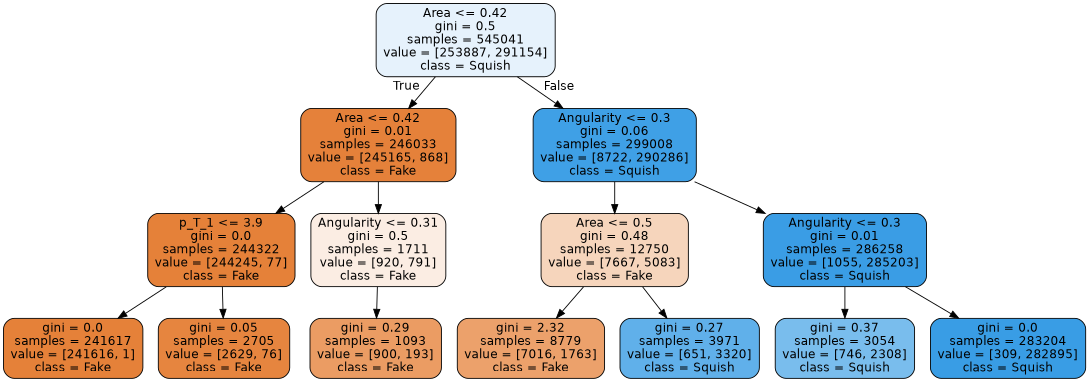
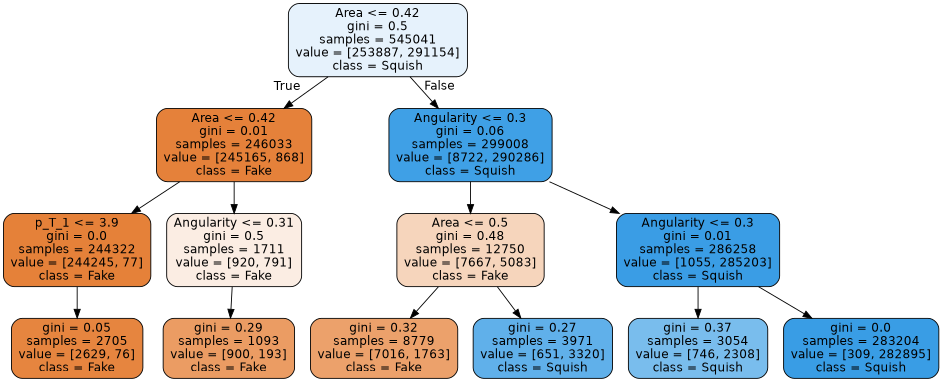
(73, 348) -> none
(531, 348) -> (384, 348)
